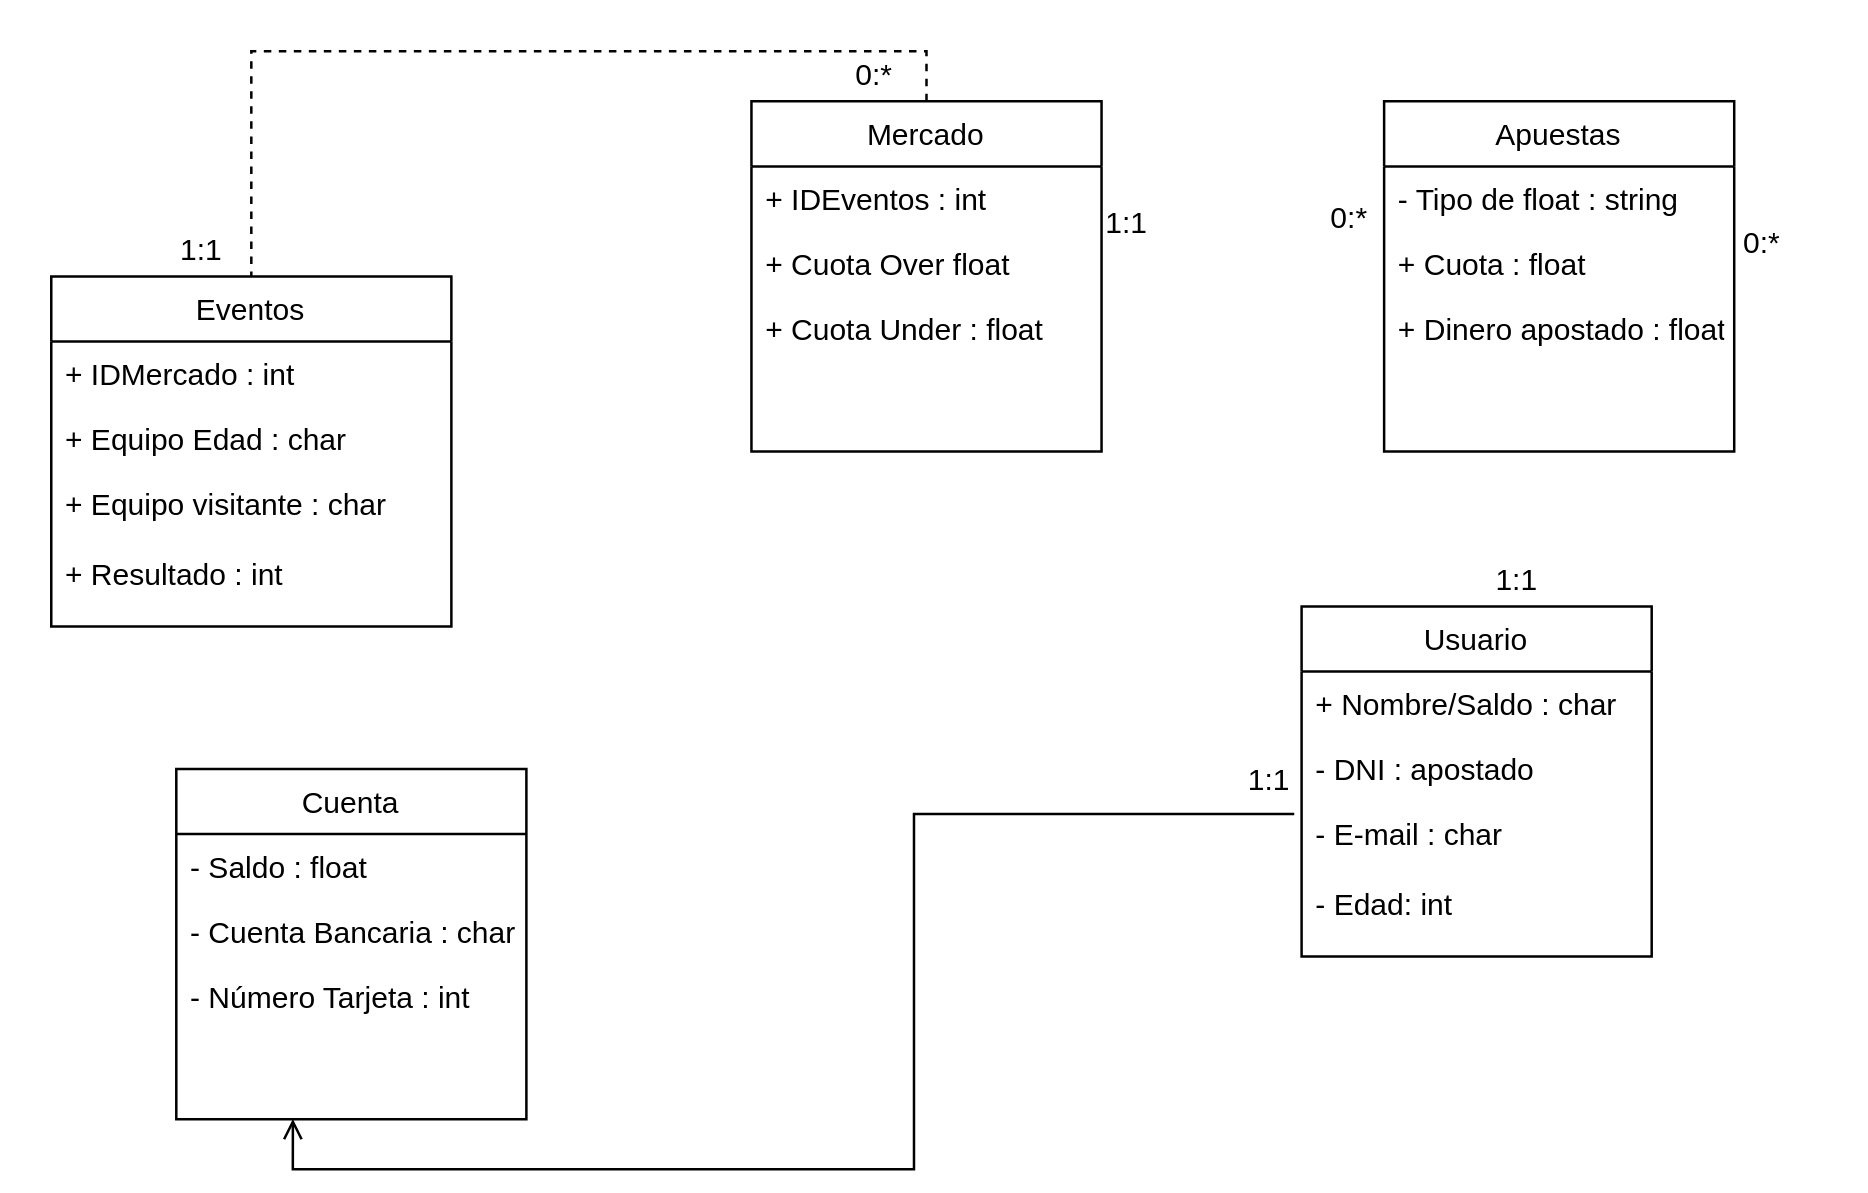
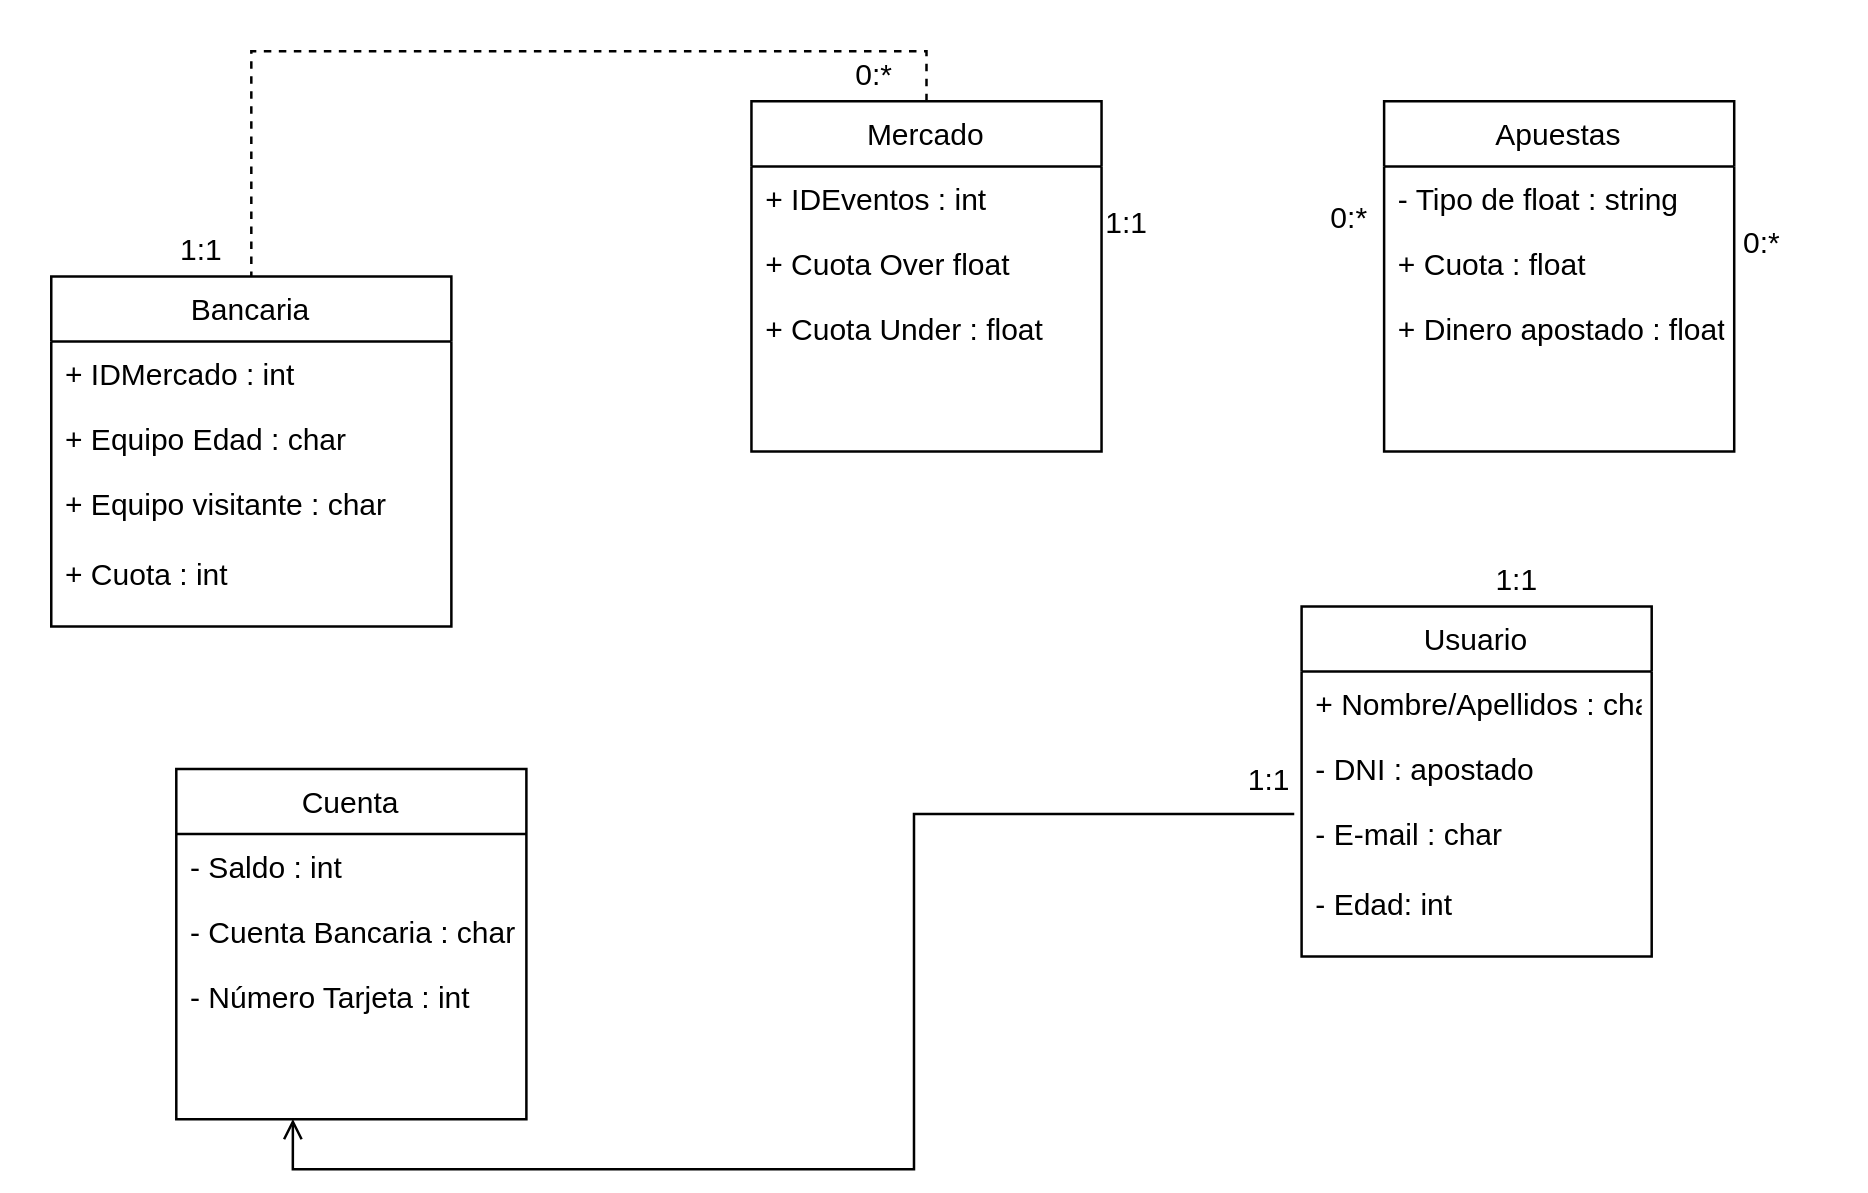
(250, 310) -> (250, 310)
(244, 505) -> (244, 505)
(1472, 705) -> (1498, 705)
(293, 868) -> (276, 868)
